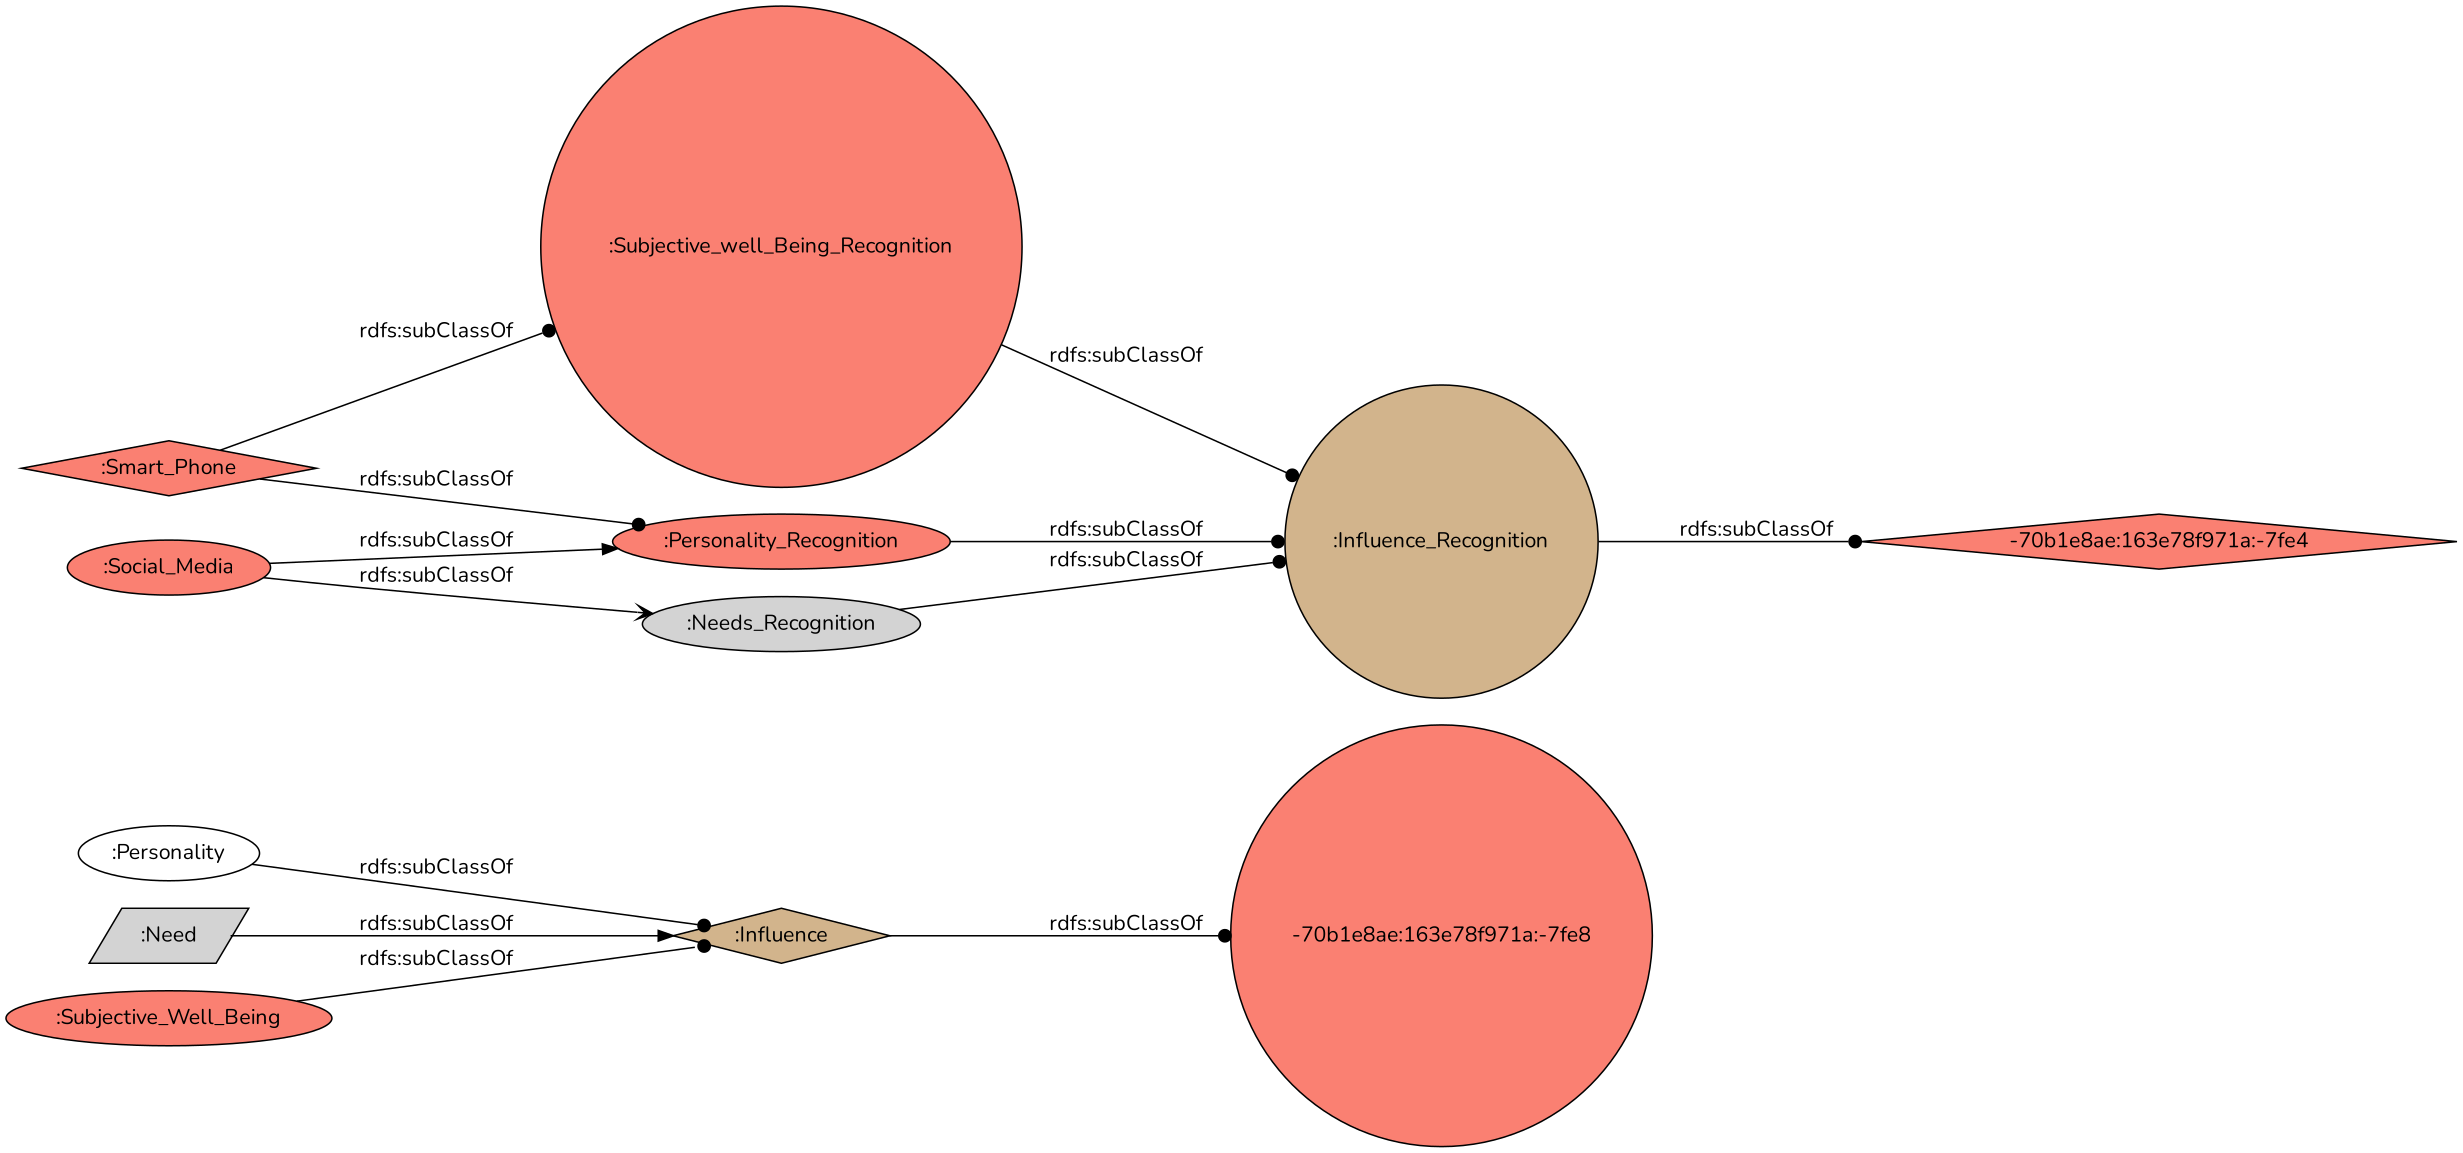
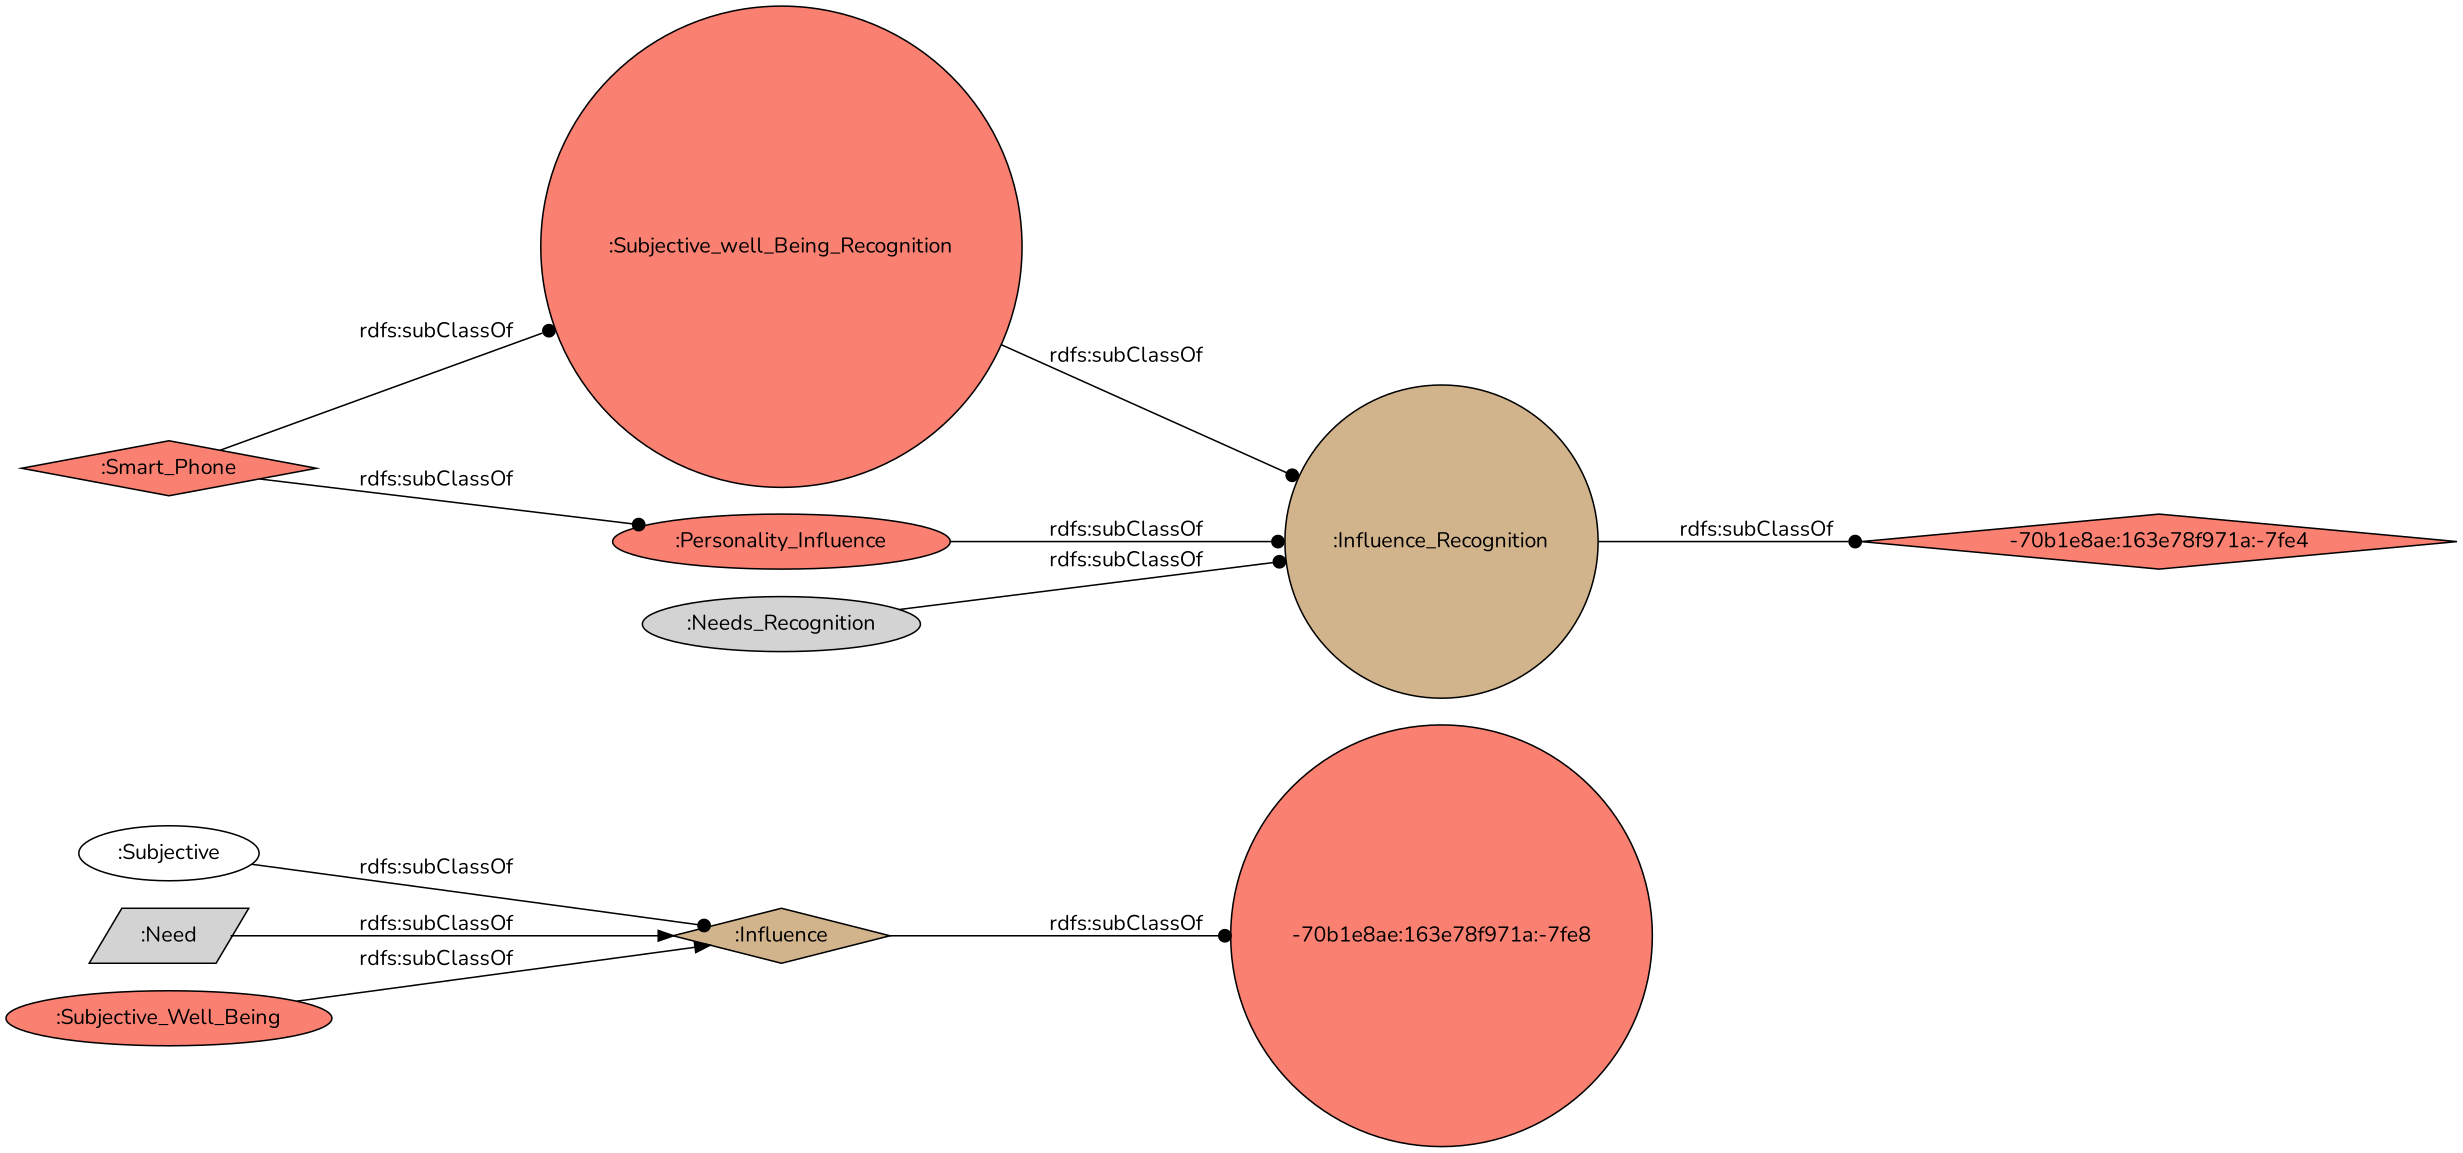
(781, 542) -> (781, 542)
(169, 568) -> none
(169, 853) -> (169, 853)
(496, 974) -> (496, 974)
